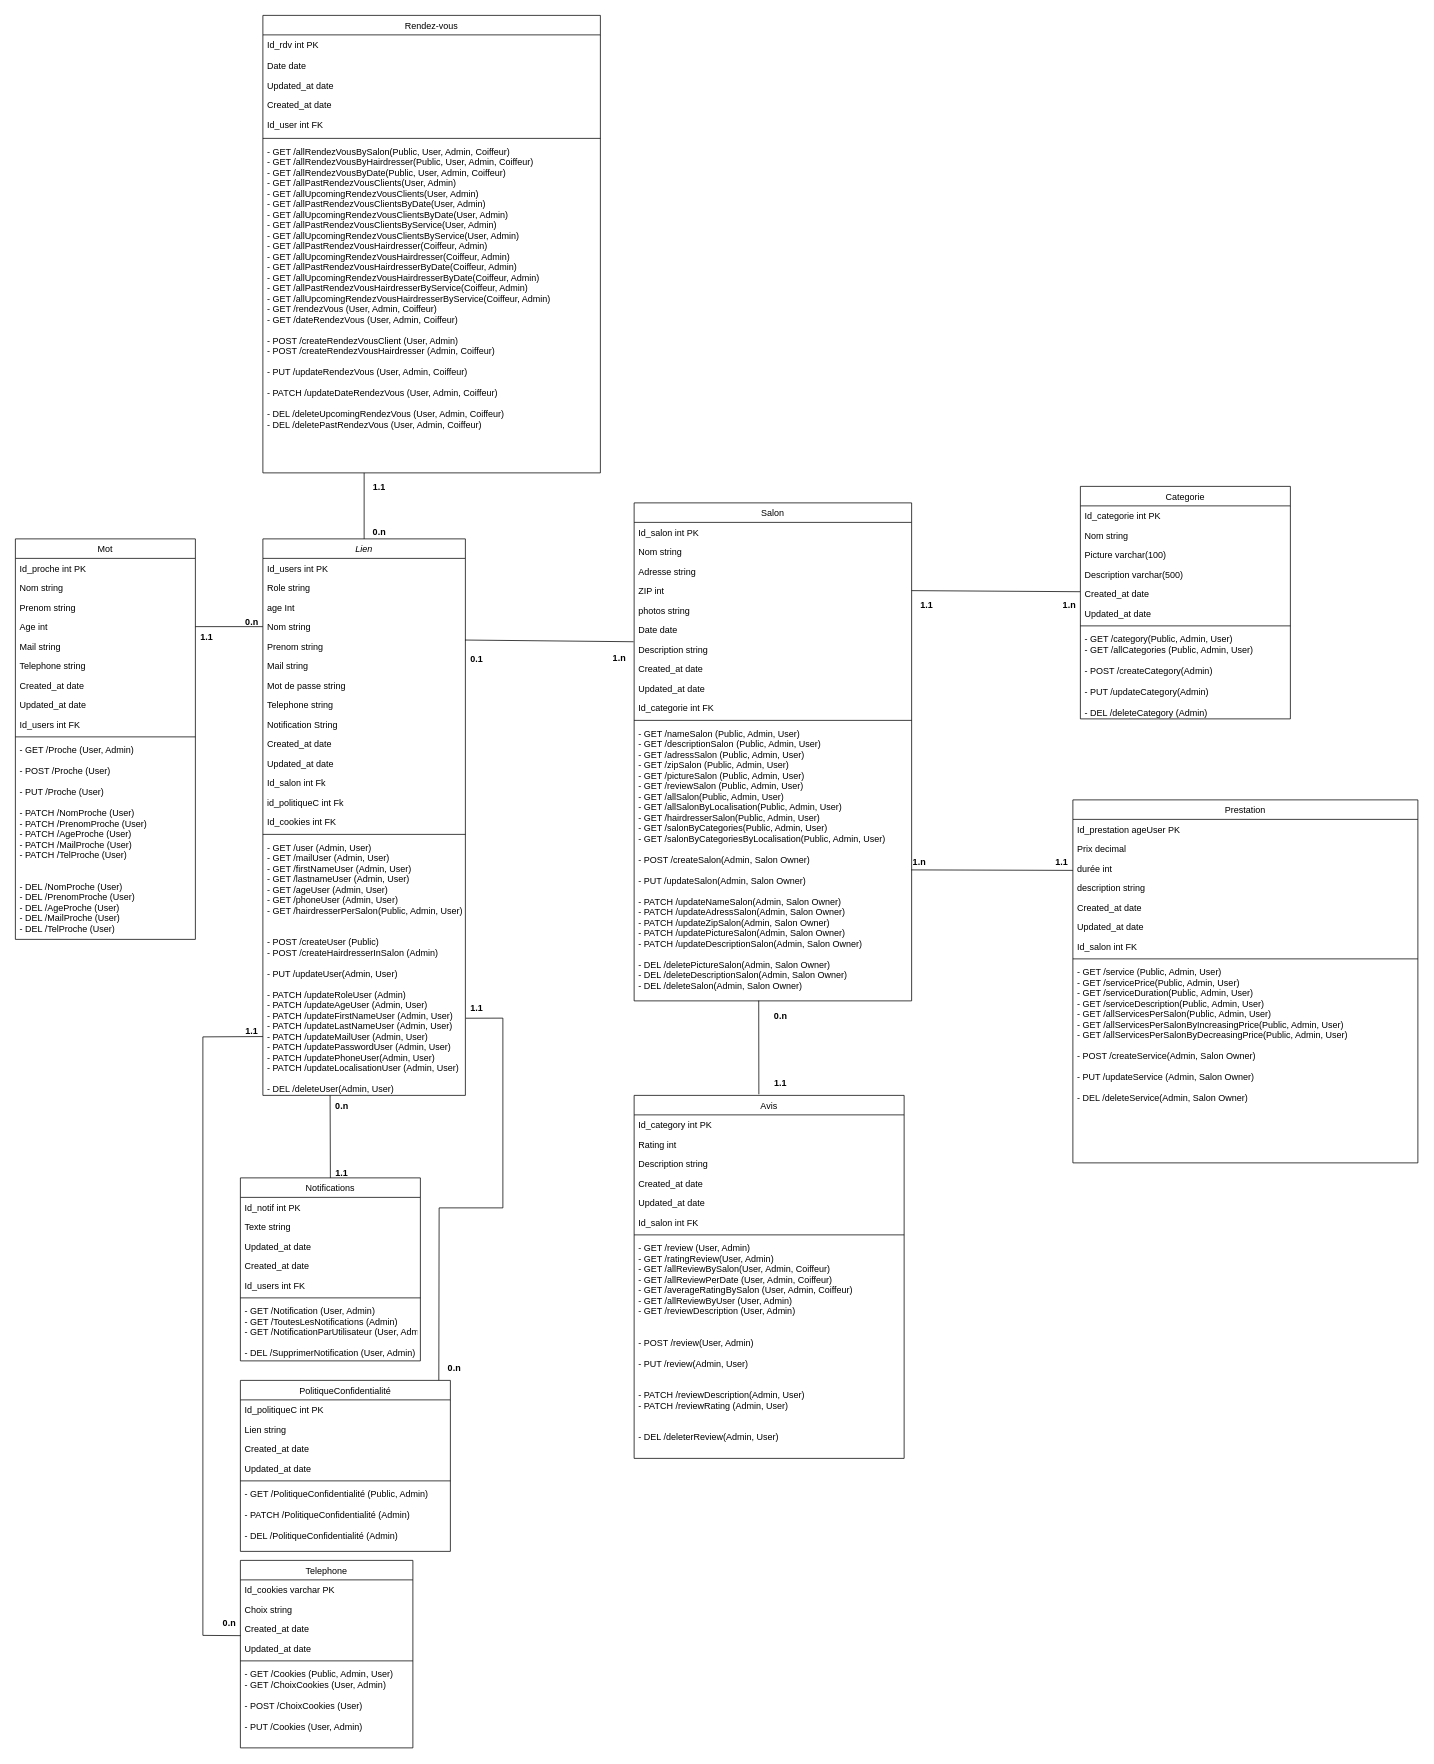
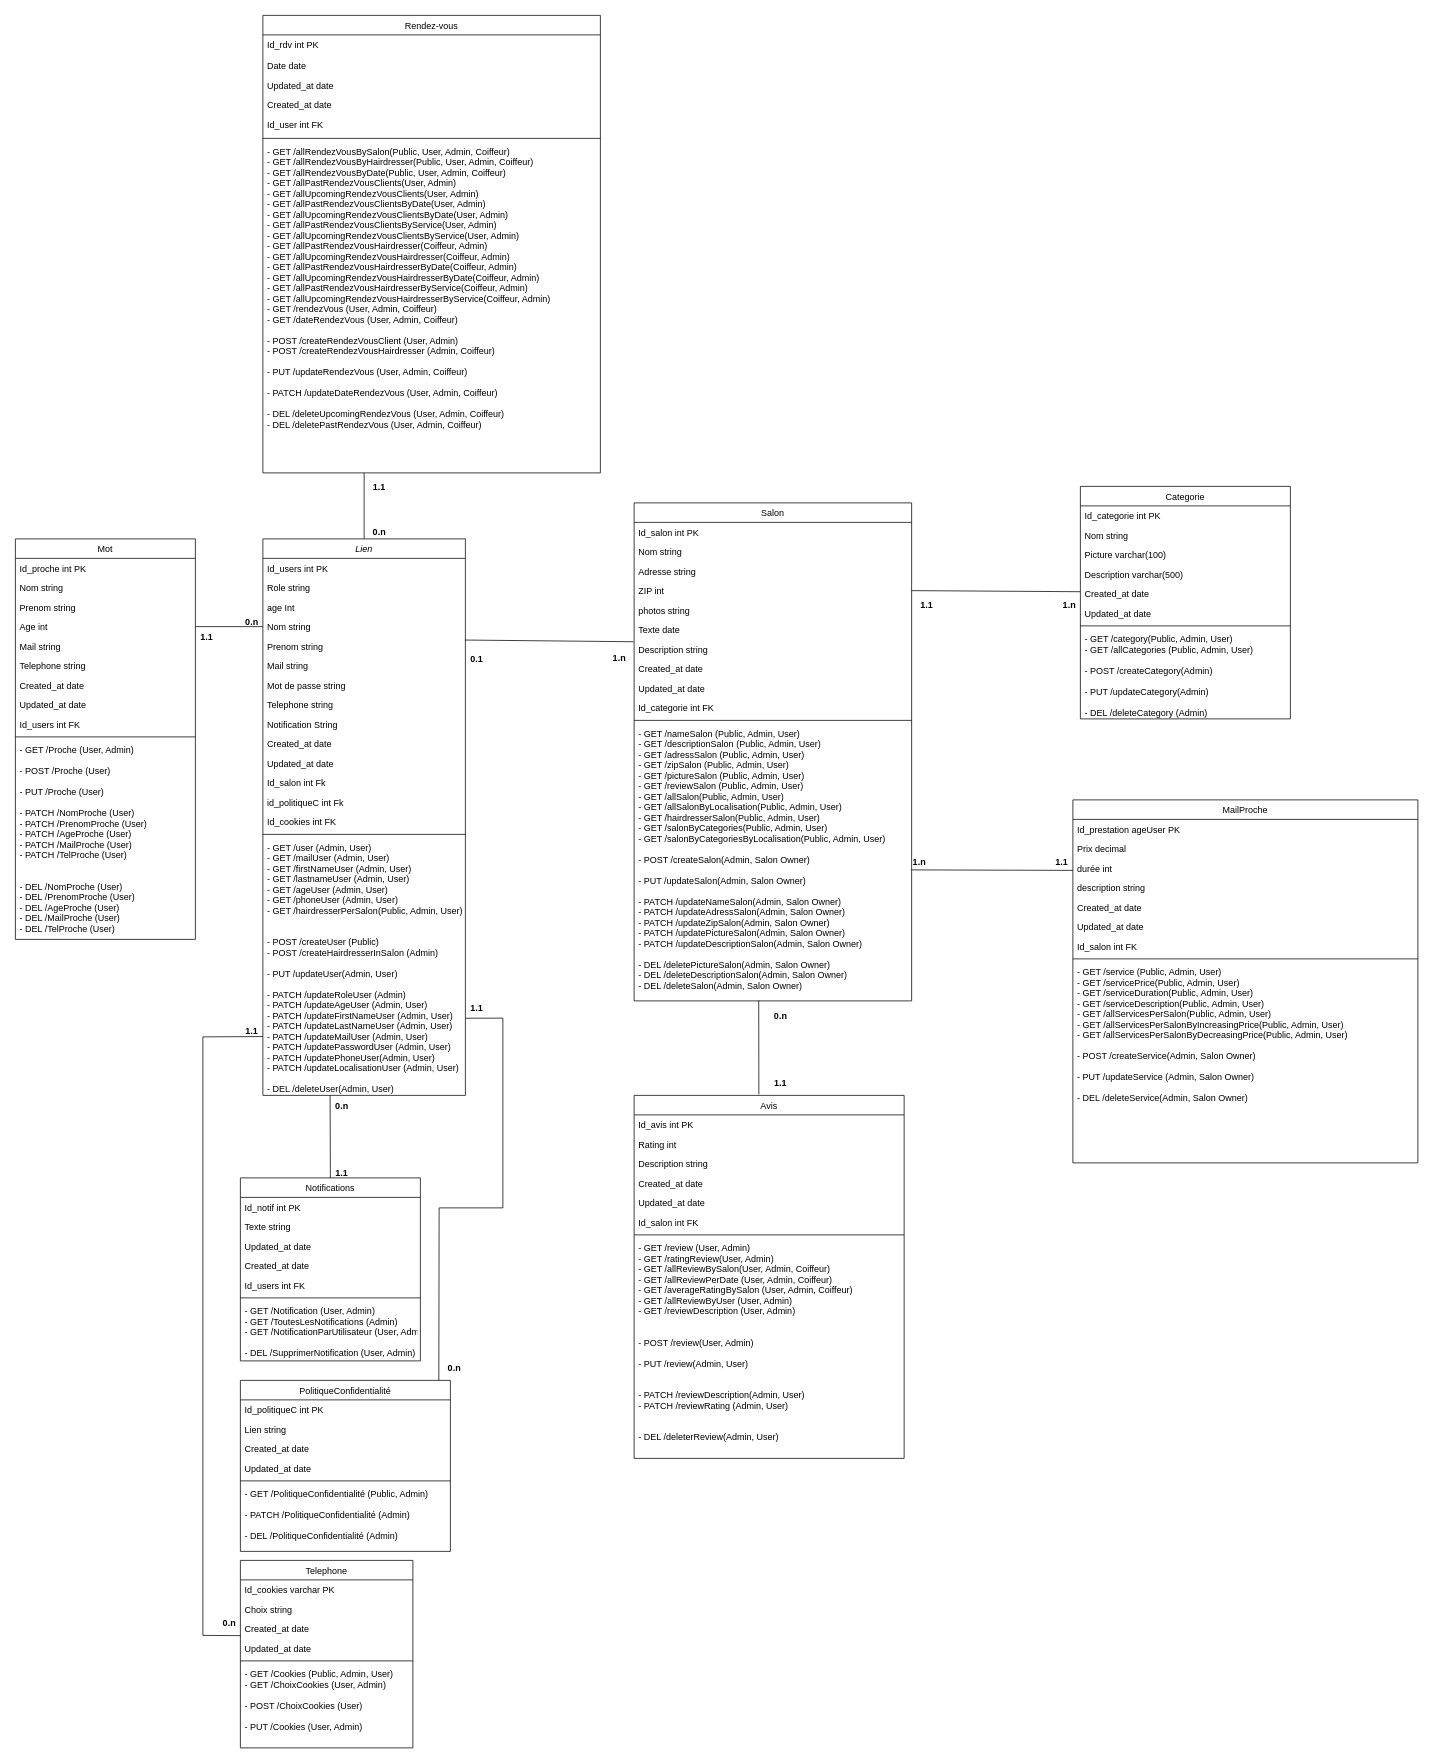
(660, 630) -> (662, 630)
(1245, 810) -> (1245, 810)
(680, 1125) -> (669, 1125)
